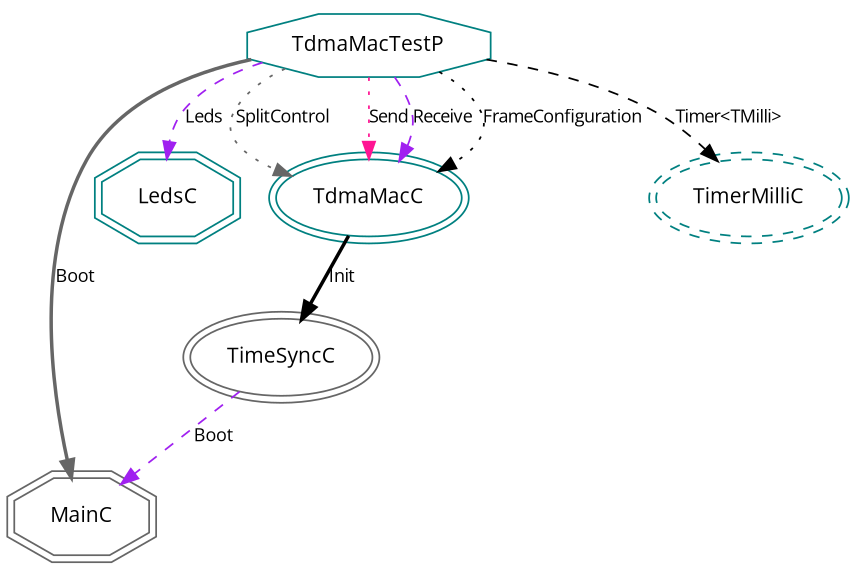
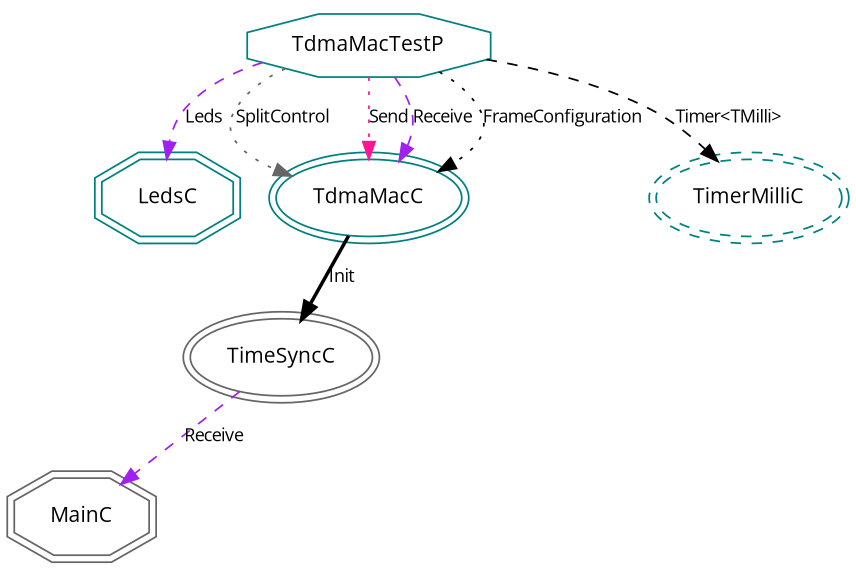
(66, 210) -> none
(214, 437) -> (214, 437)
